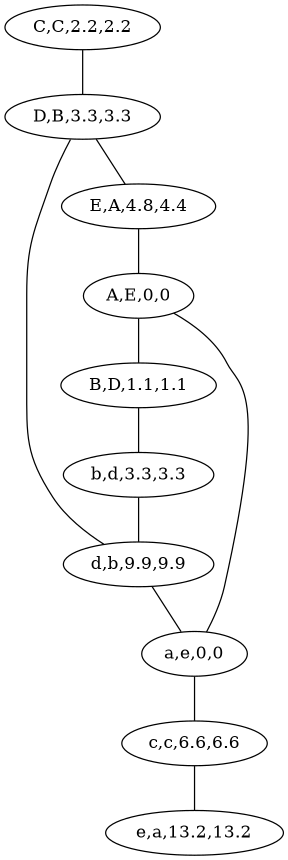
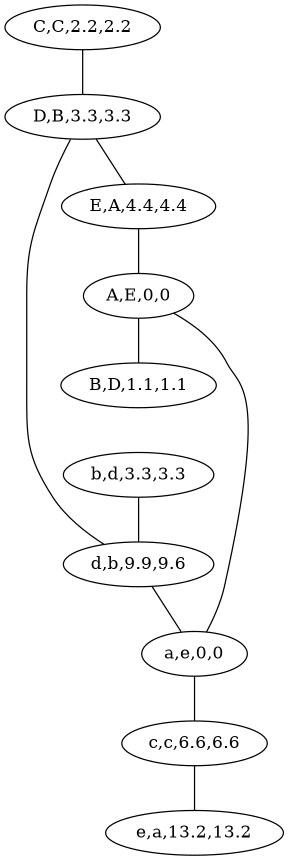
(139, 206) -> (139, 206)
(139, 430) -> none
(139, 564) -> (139, 564)
